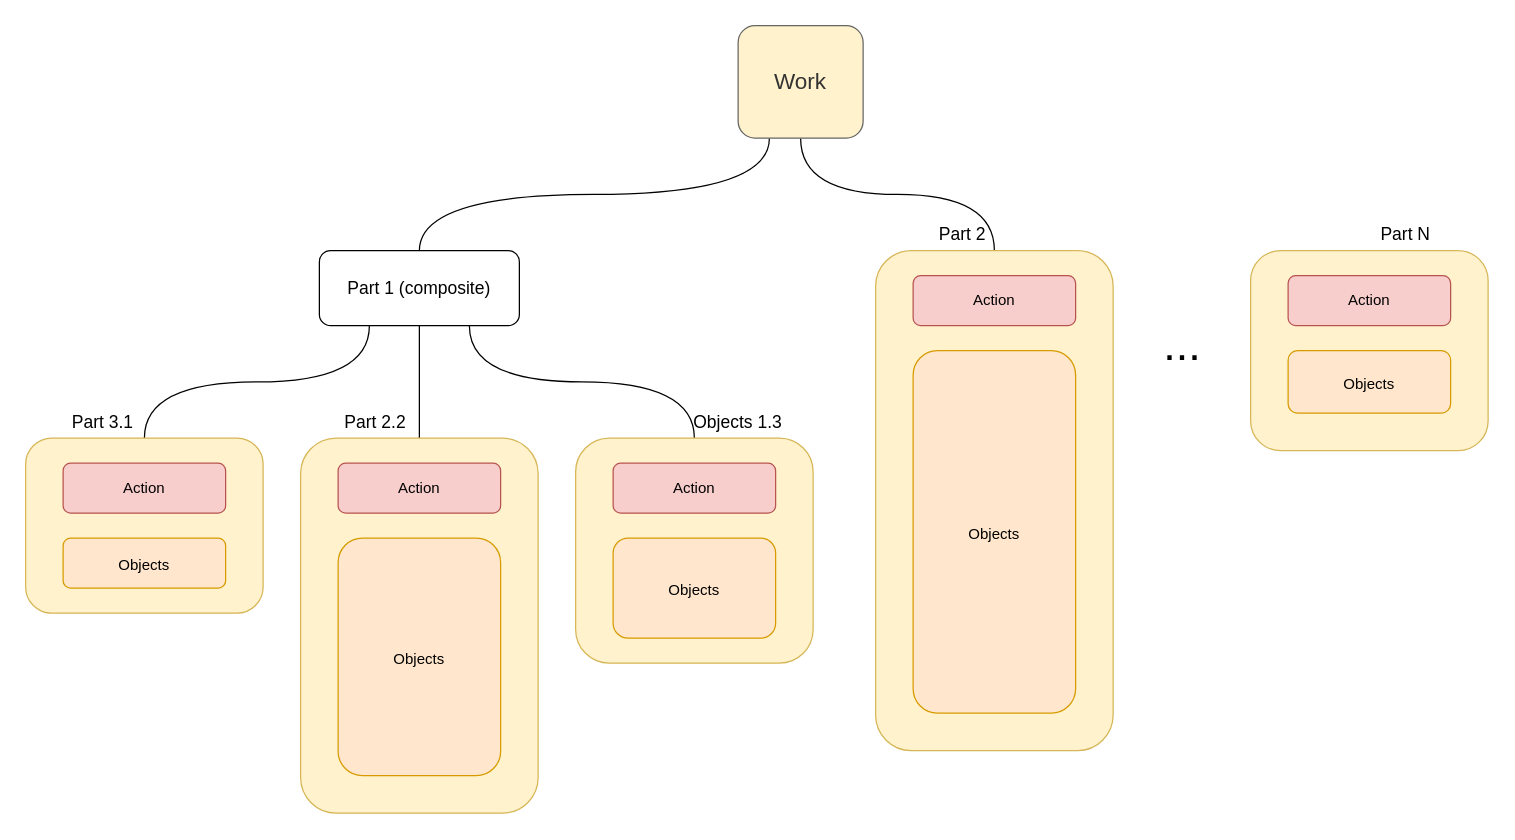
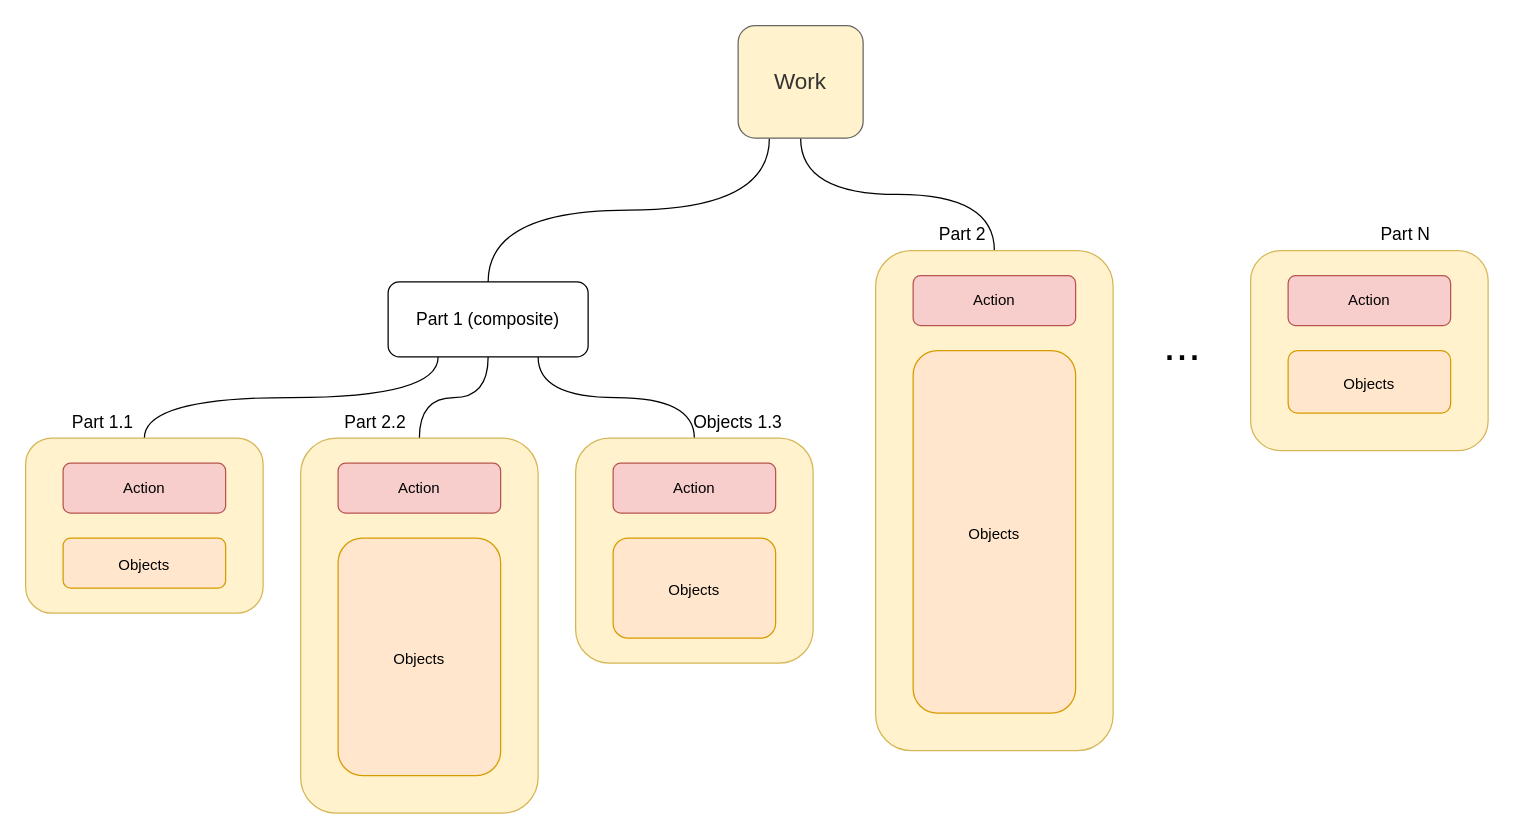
(419, 288) -> (488, 319)
(144, 421) -> (144, 421)
